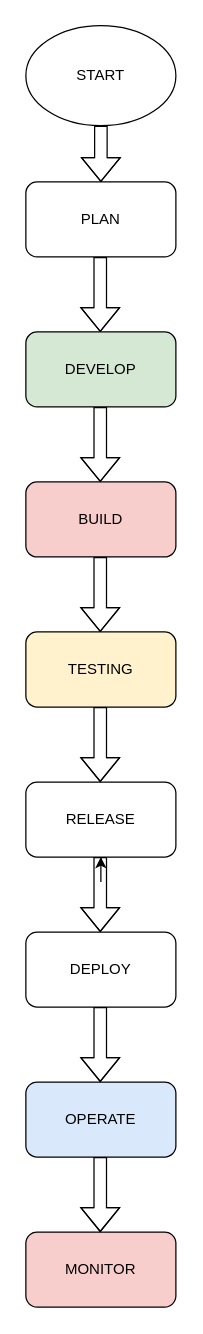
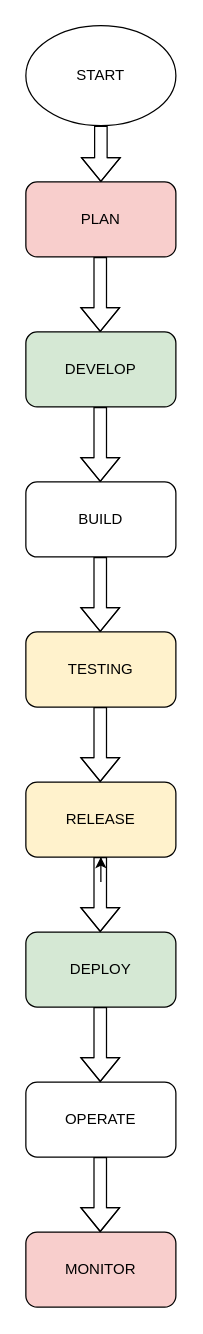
(101, 219) -> (101, 219)
(101, 519) -> (101, 519)
(101, 819) -> (101, 819)
(101, 969) -> (101, 969)
(101, 1119) -> (101, 1119)
